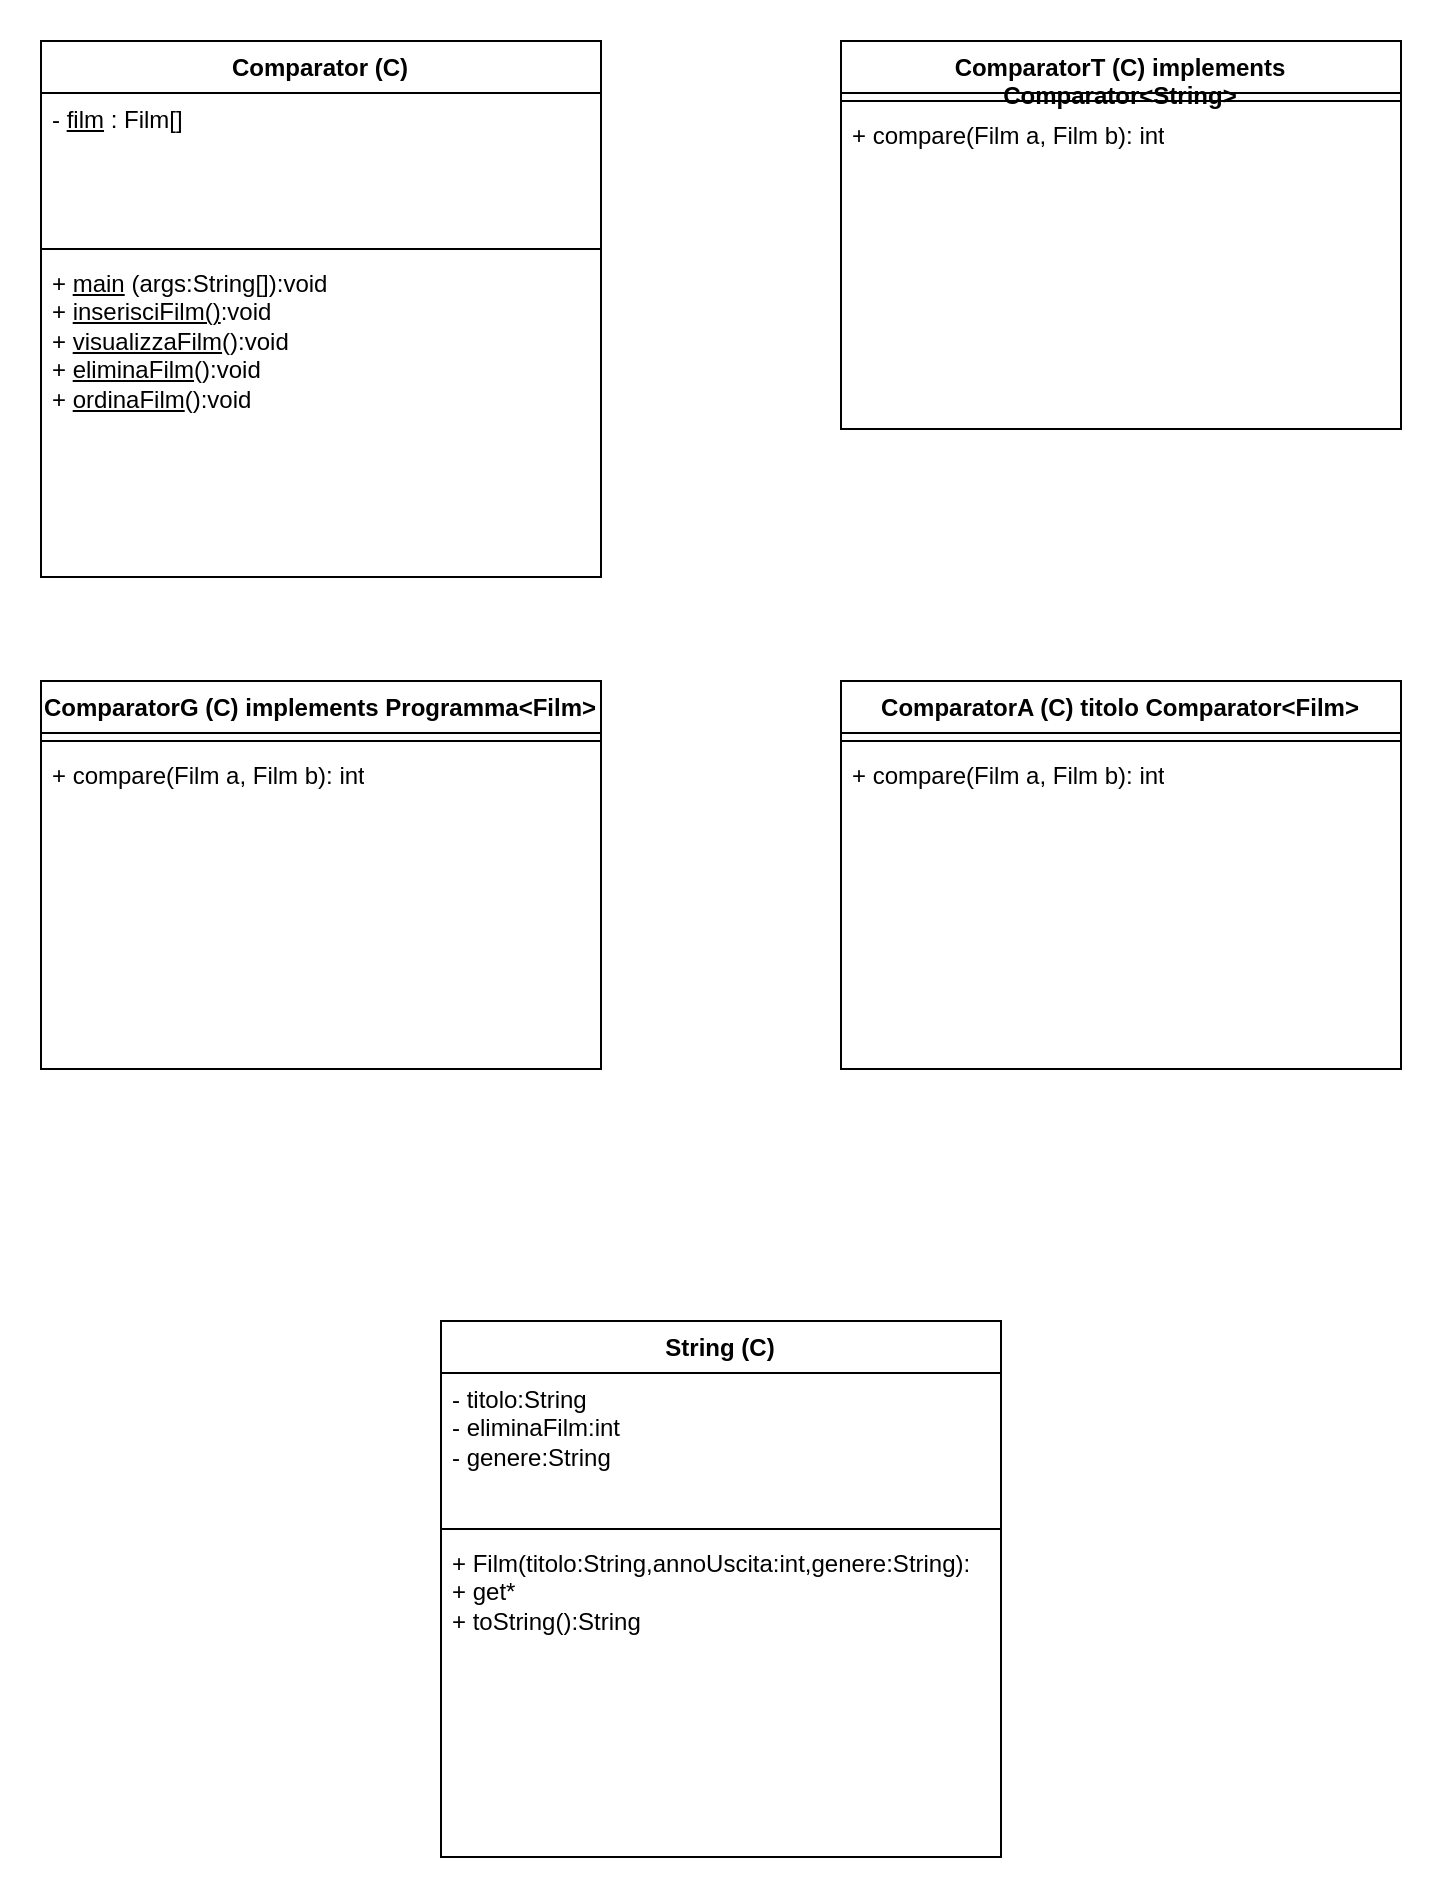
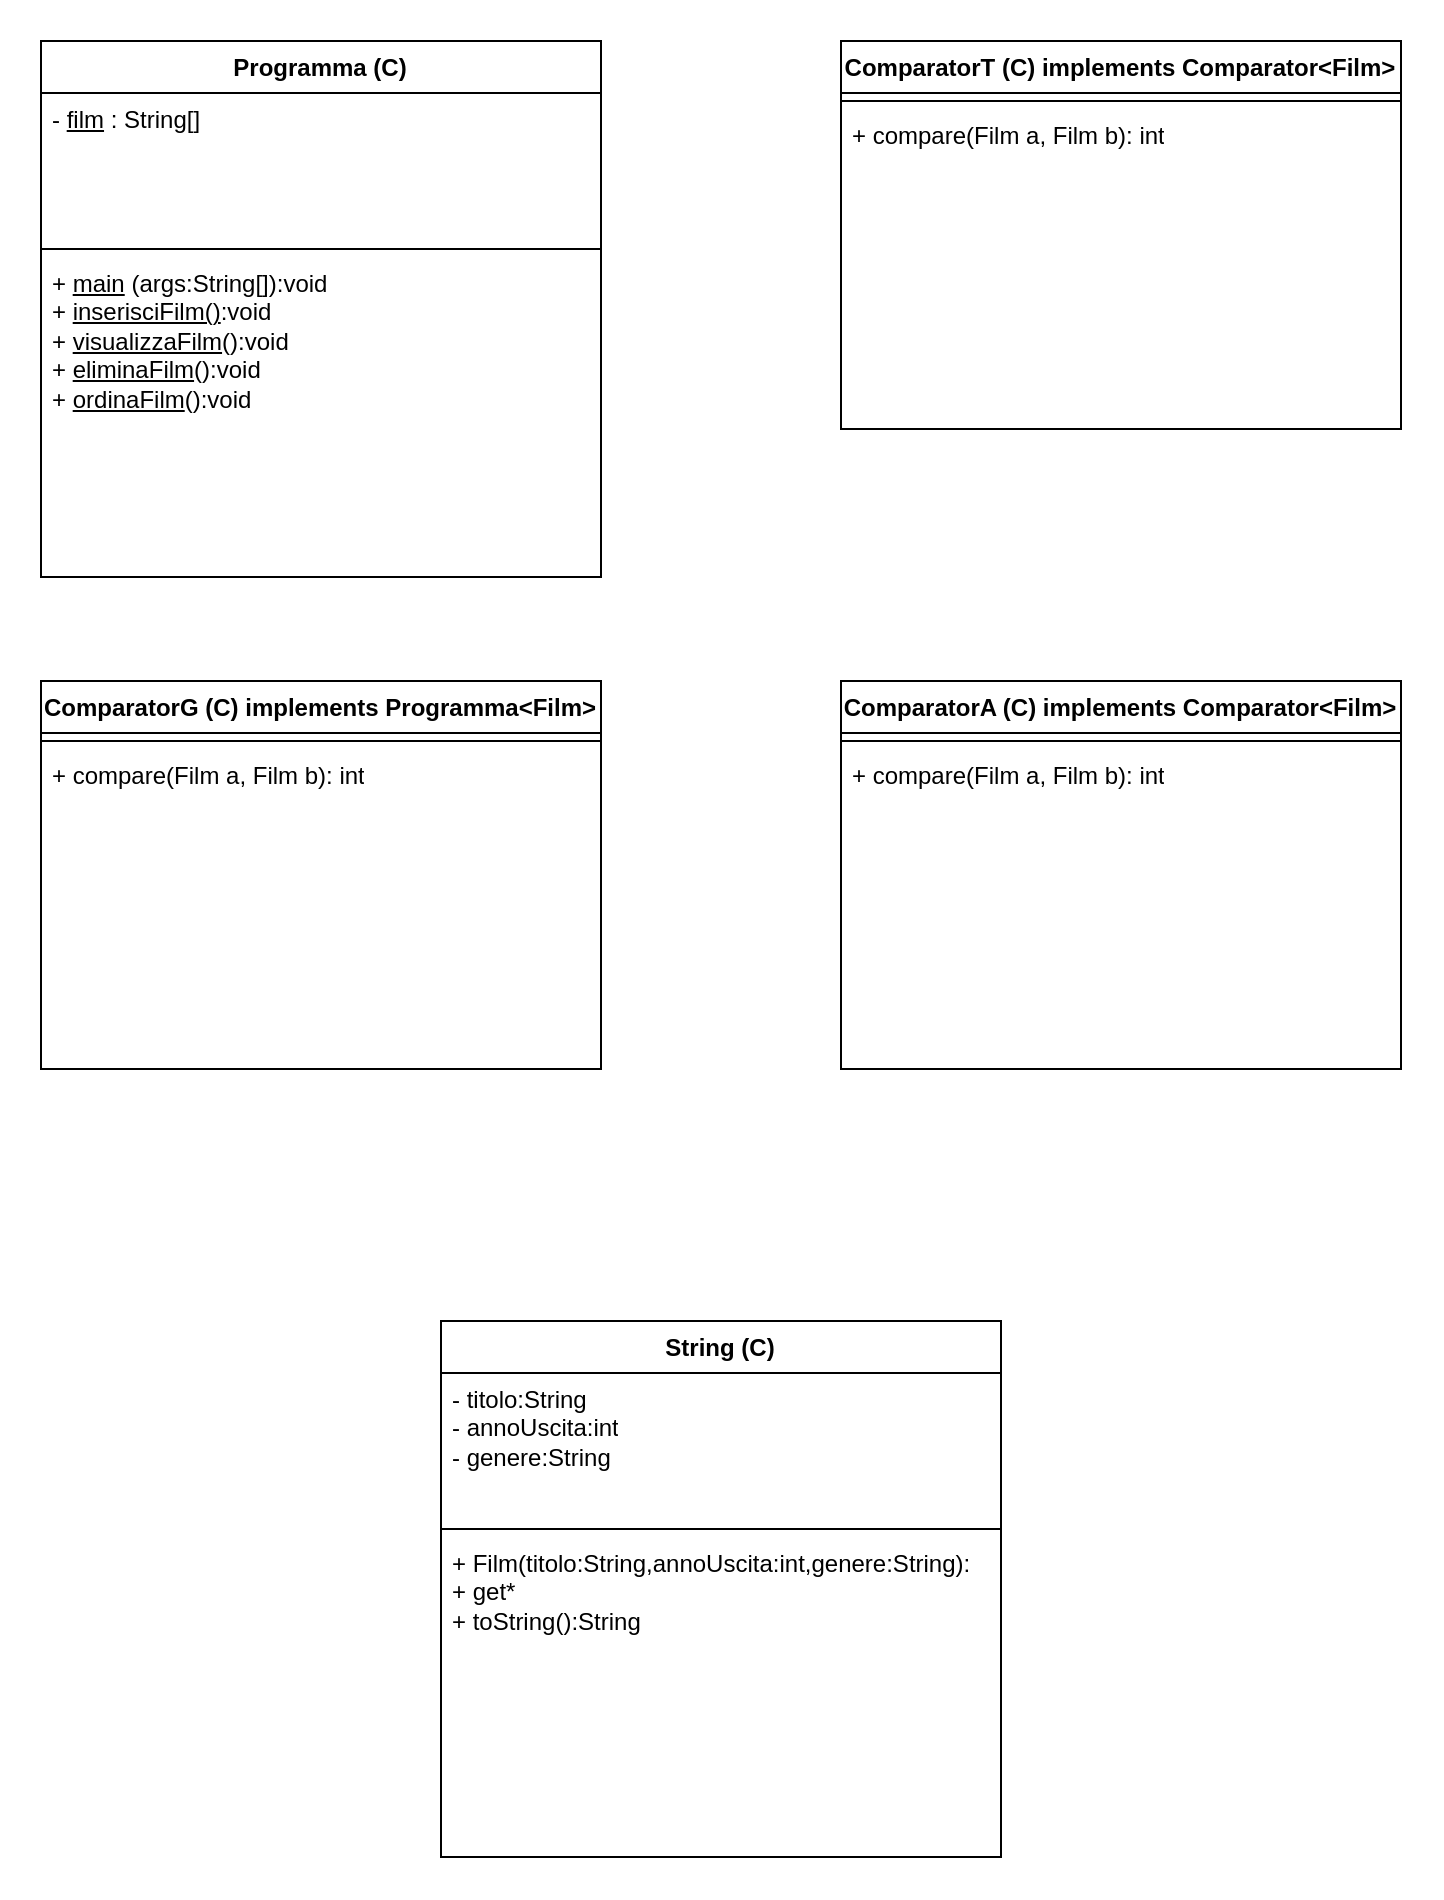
(321, 69) -> (321, 69)
(1121, 84) -> (1121, 69)
(129, 121) -> (145, 121)
(1121, 709) -> (1121, 709)
(544, 1430) -> (548, 1430)
